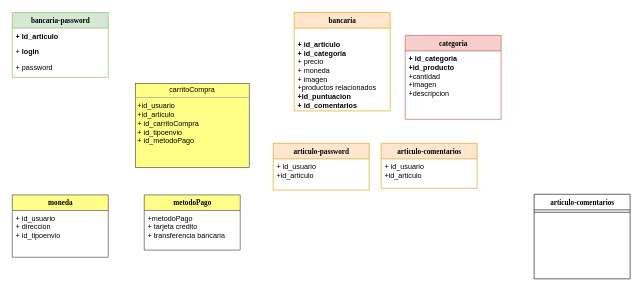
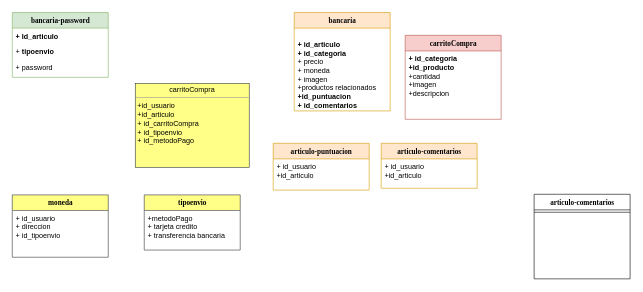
(454, 44) -> (454, 44)
(27, 52) -> (35, 52)
(322, 152) -> (322, 152)
(193, 203) -> (193, 203)
